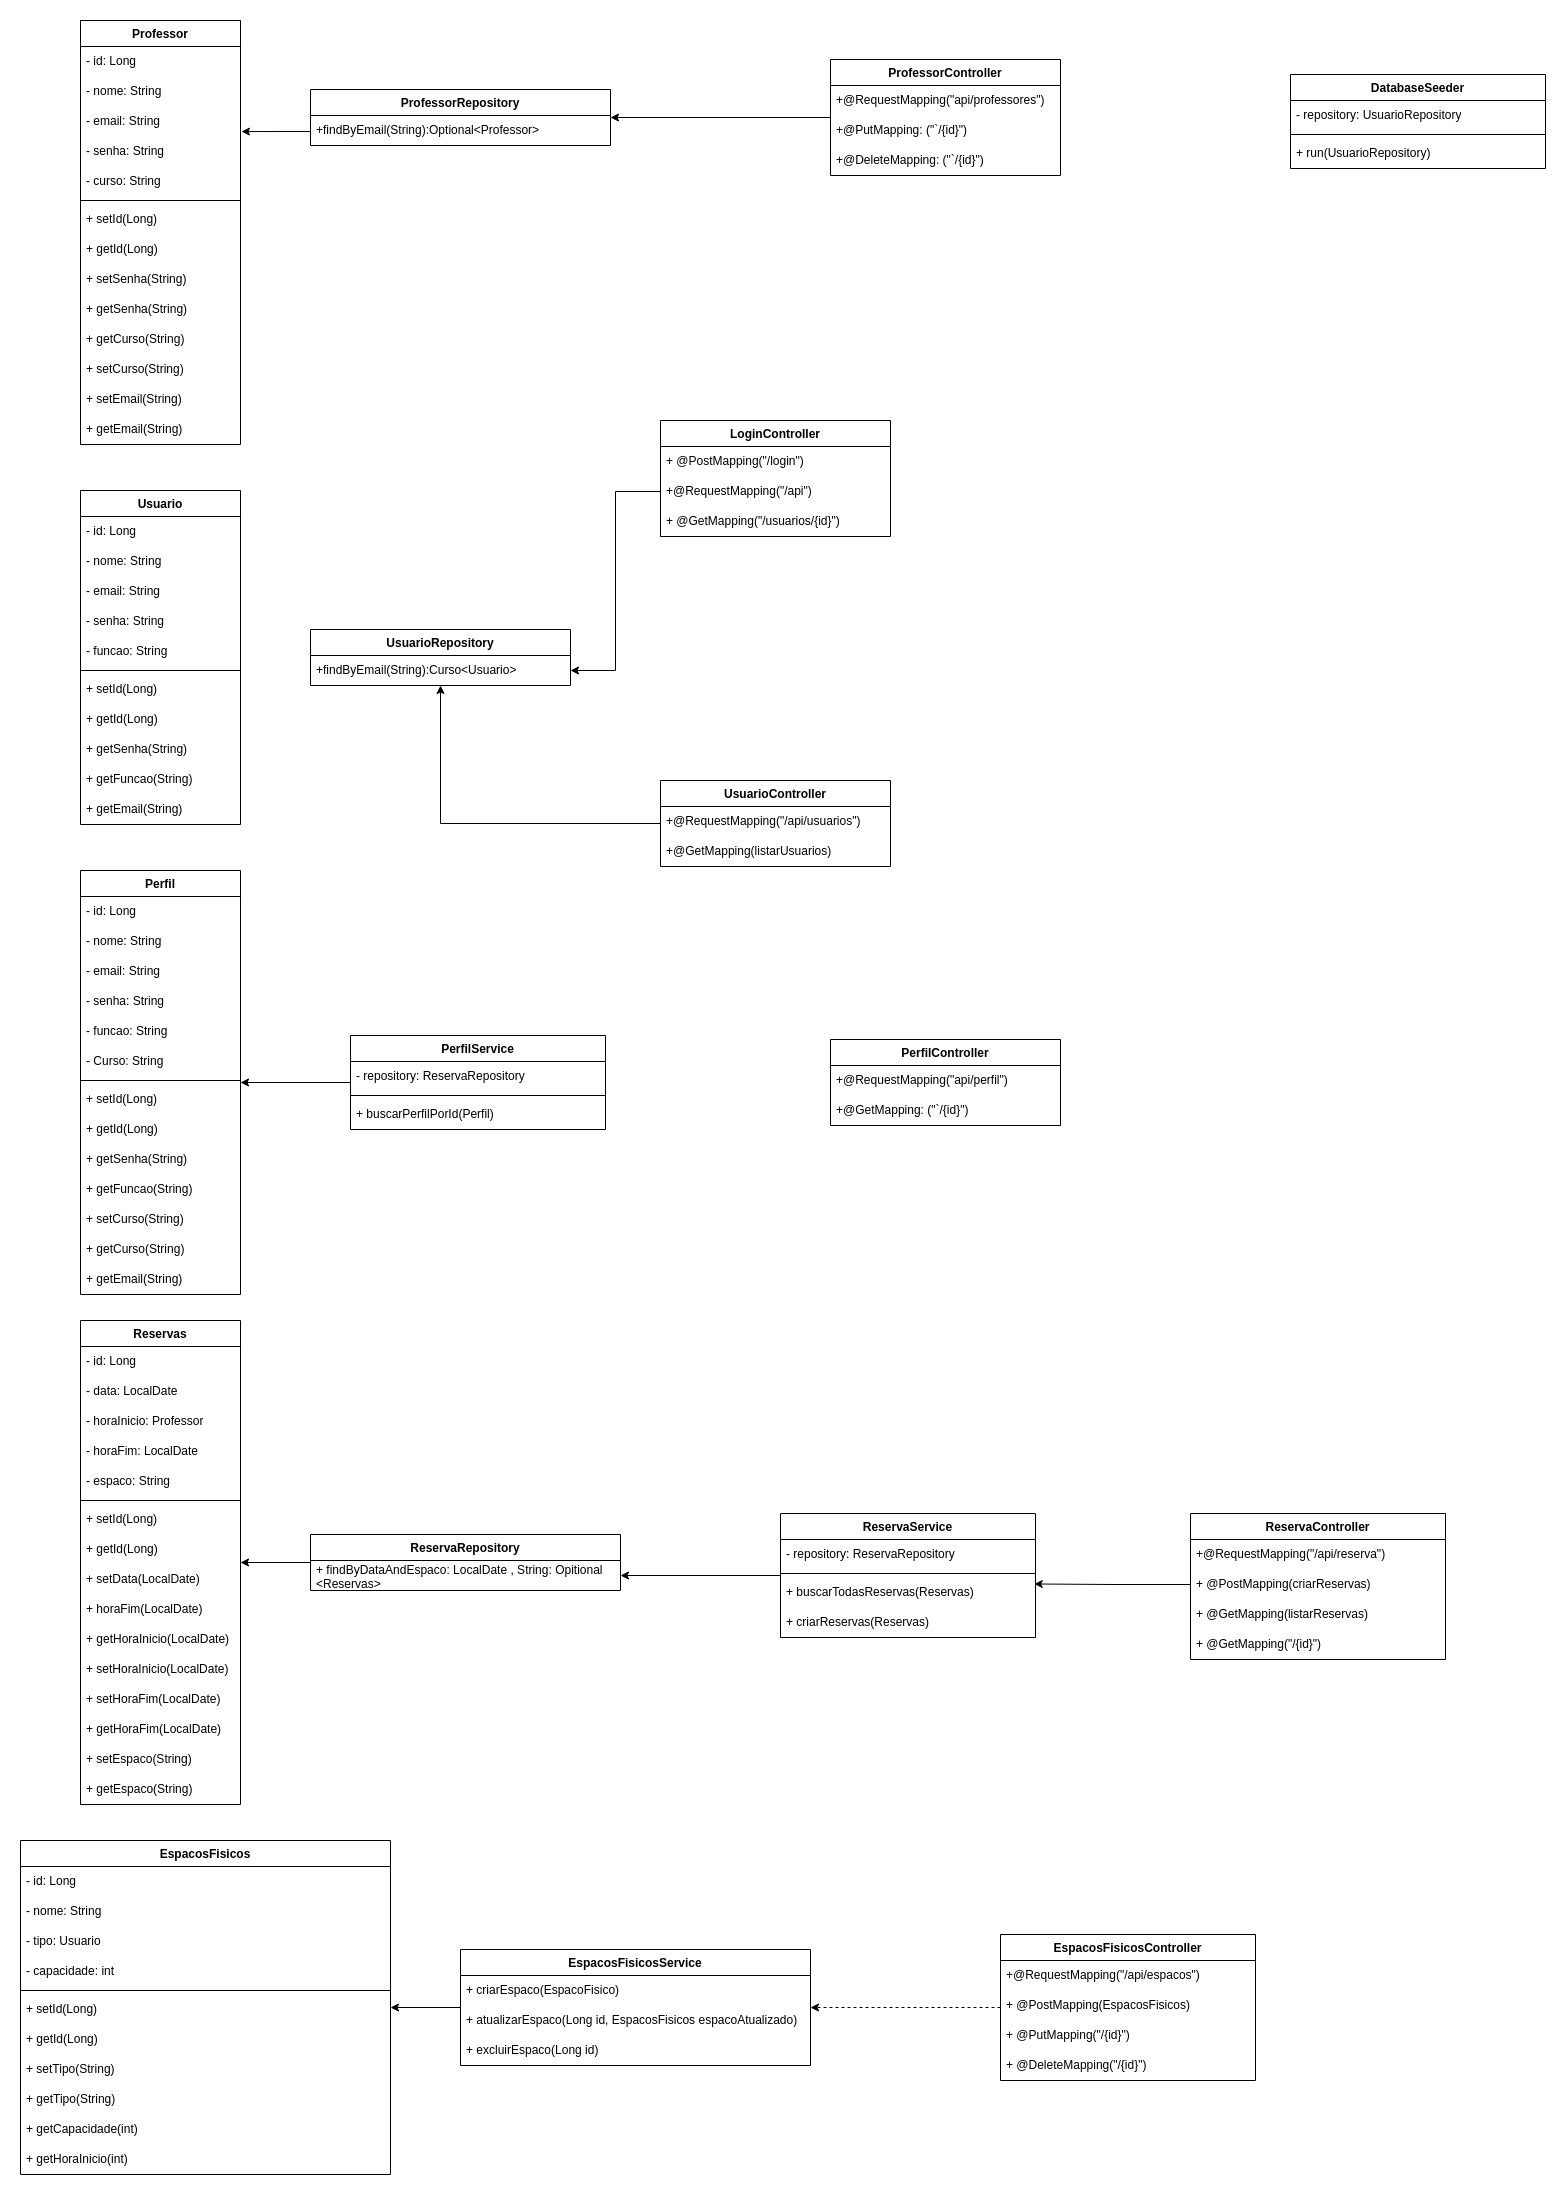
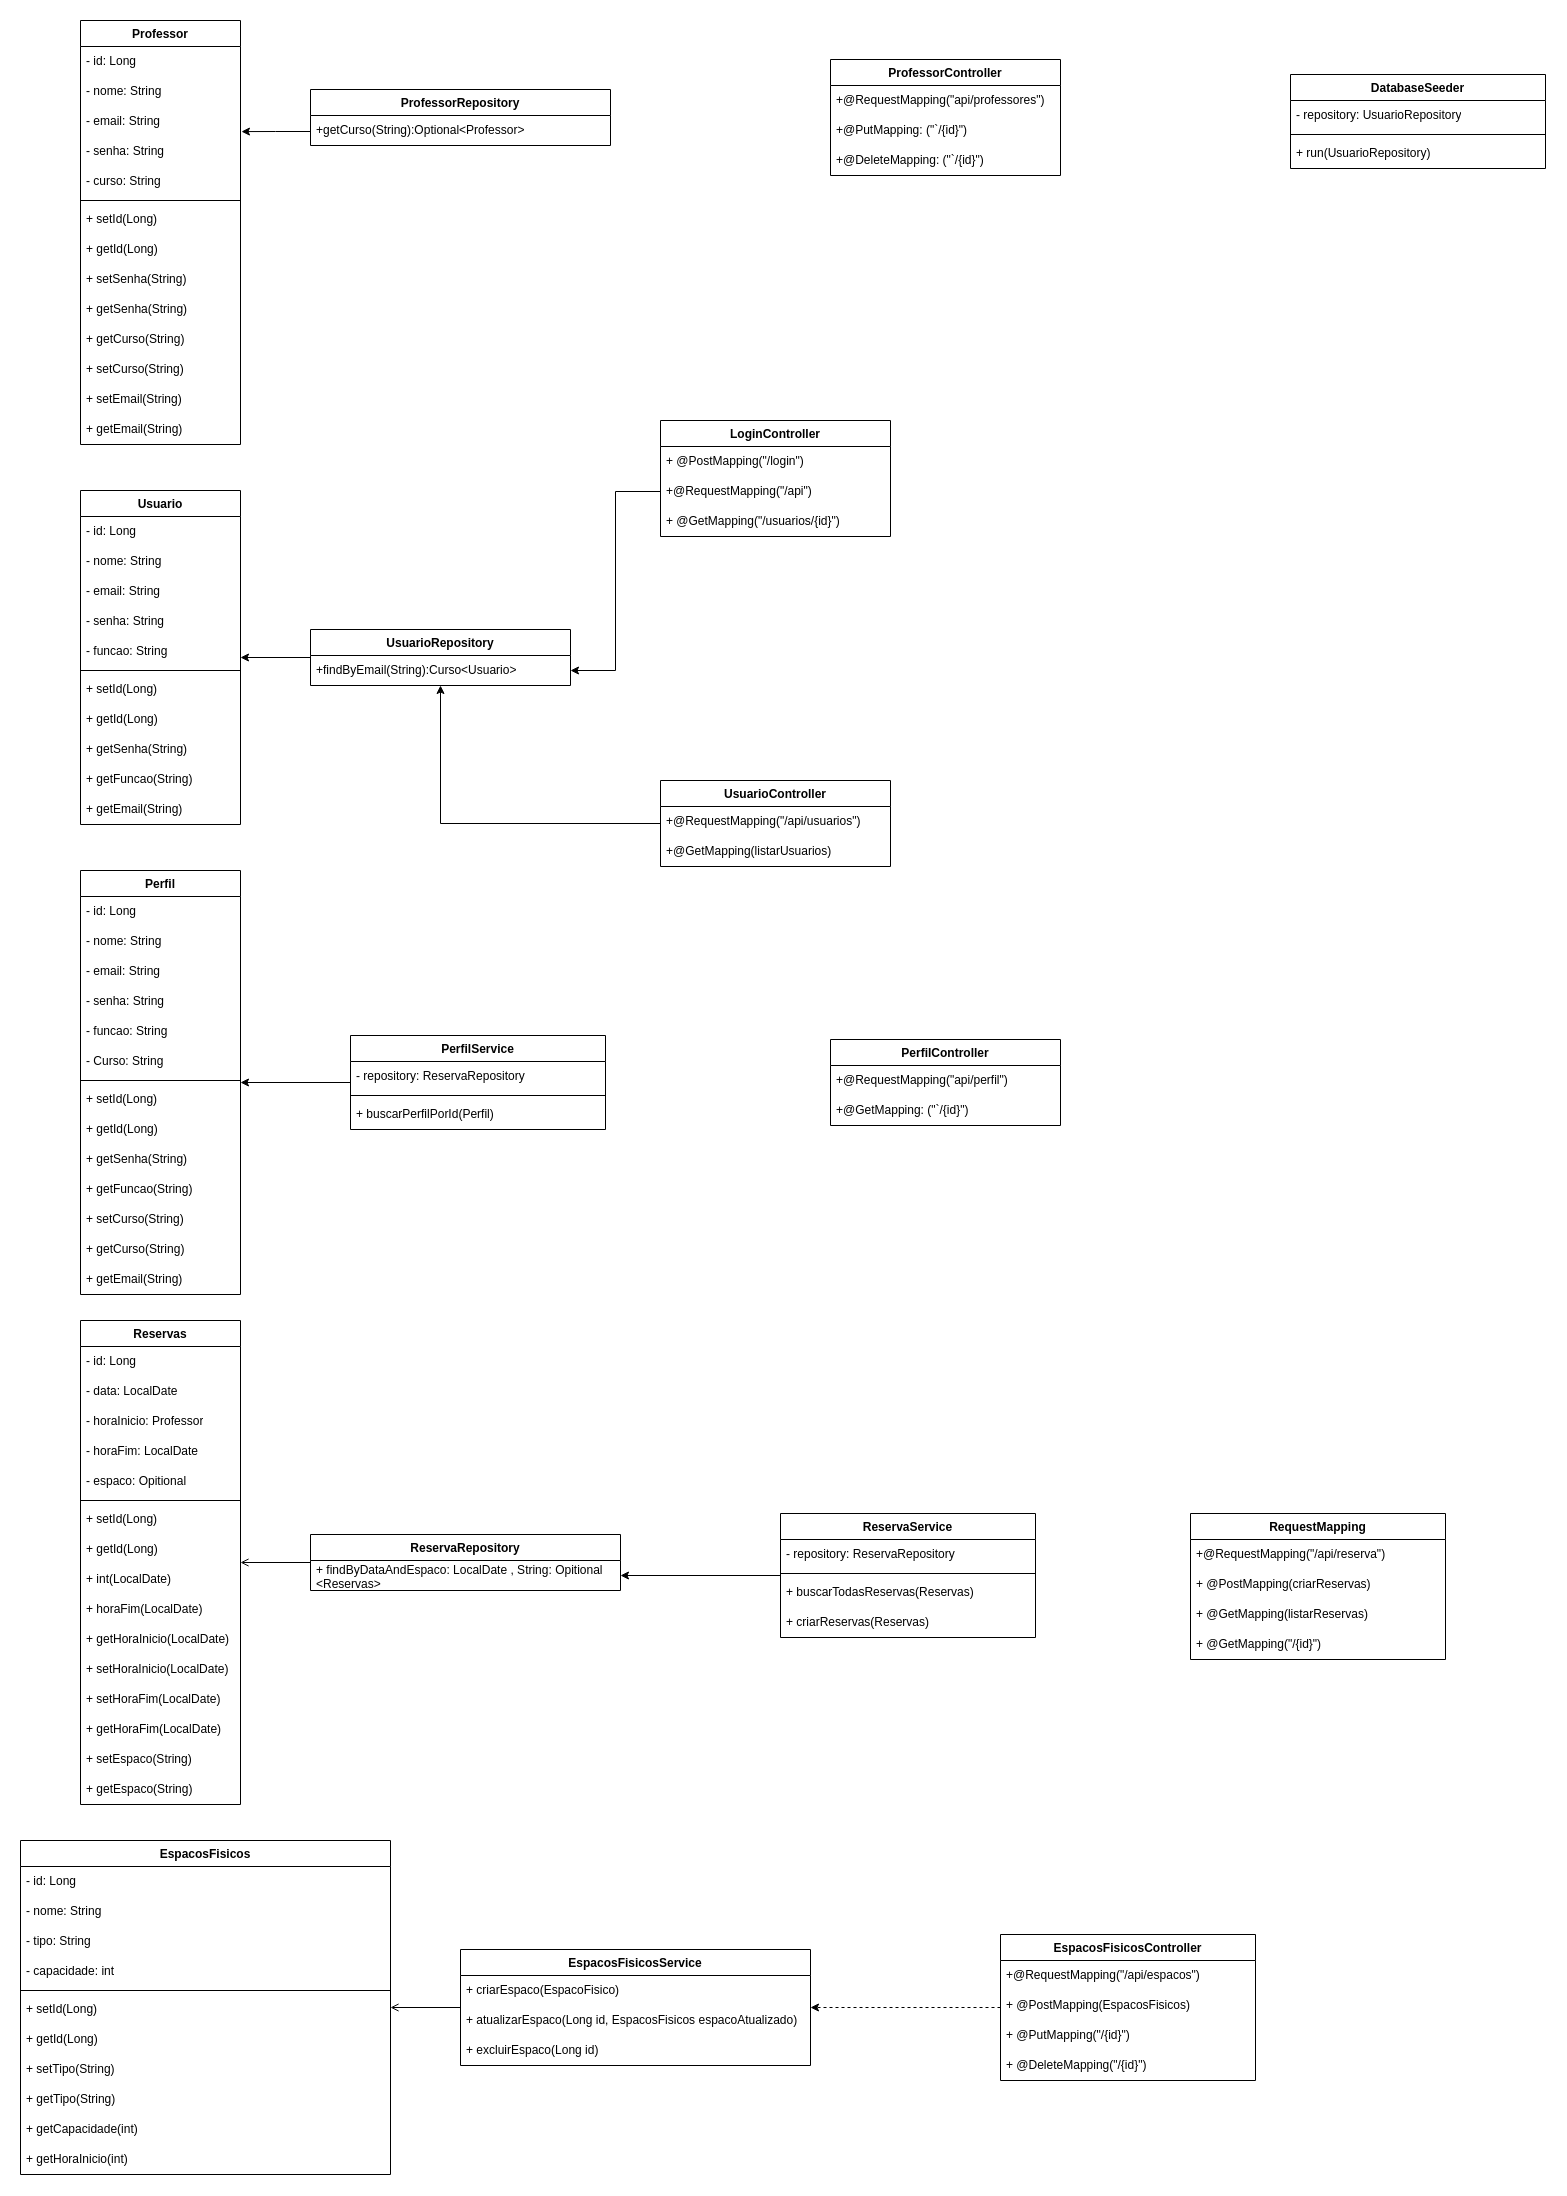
(723, 118) -> none
(440, 131) -> (435, 131)
none -> (278, 658)
(134, 1482) -> (141, 1482)
(1318, 1528) -> (1318, 1528)
(248, 1563) -> (246, 1563)
(151, 1580) -> (136, 1580)
(1115, 1585) -> none
(69, 1942) -> (66, 1942)
(399, 2008) -> (397, 2008)
